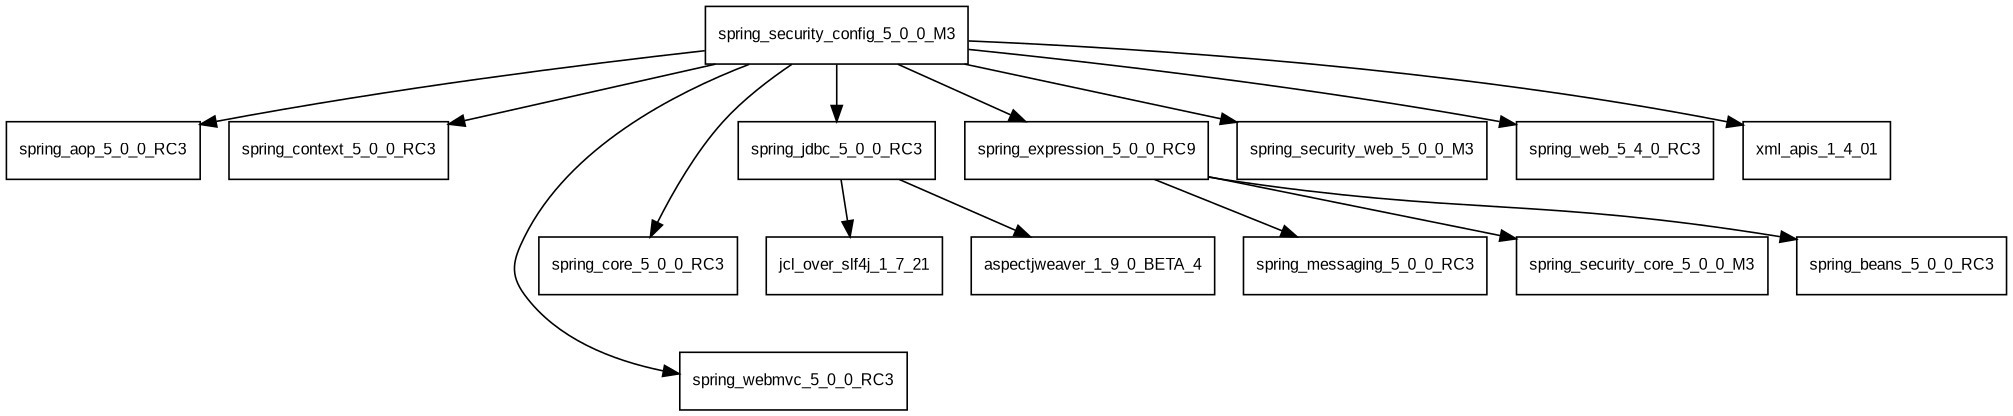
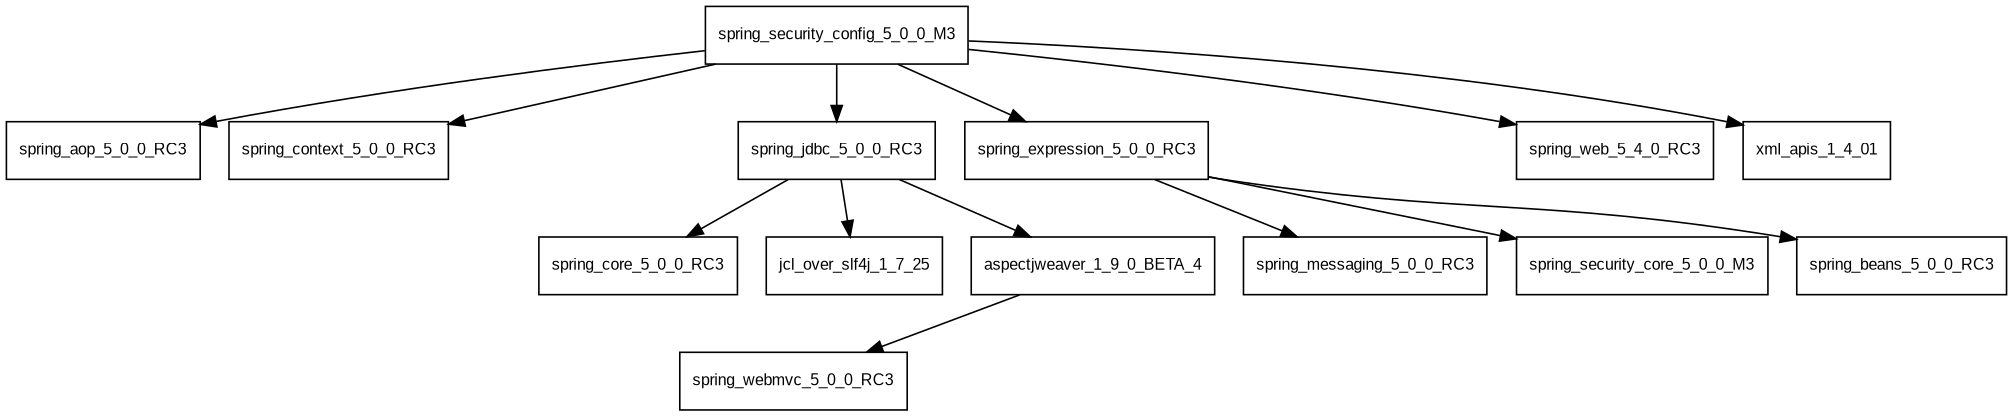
(713, 133) -> (745, 204)
(1087, 151) -> (1087, 151)
(1362, 151) -> none
(542, 209) -> (951, 321)
(854, 266) -> (854, 266)
